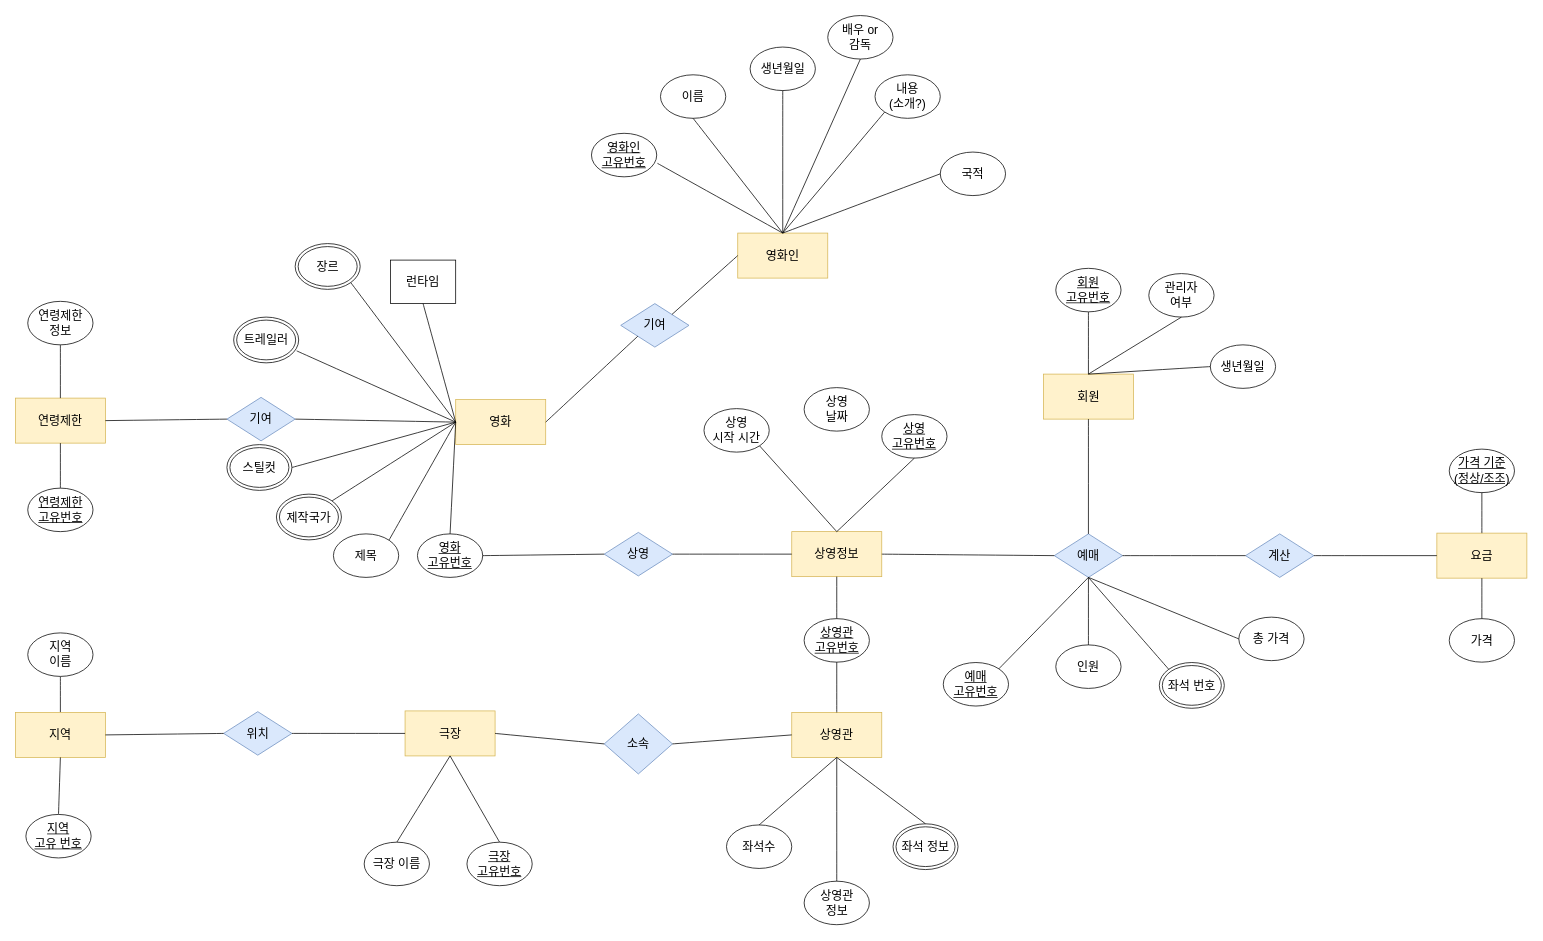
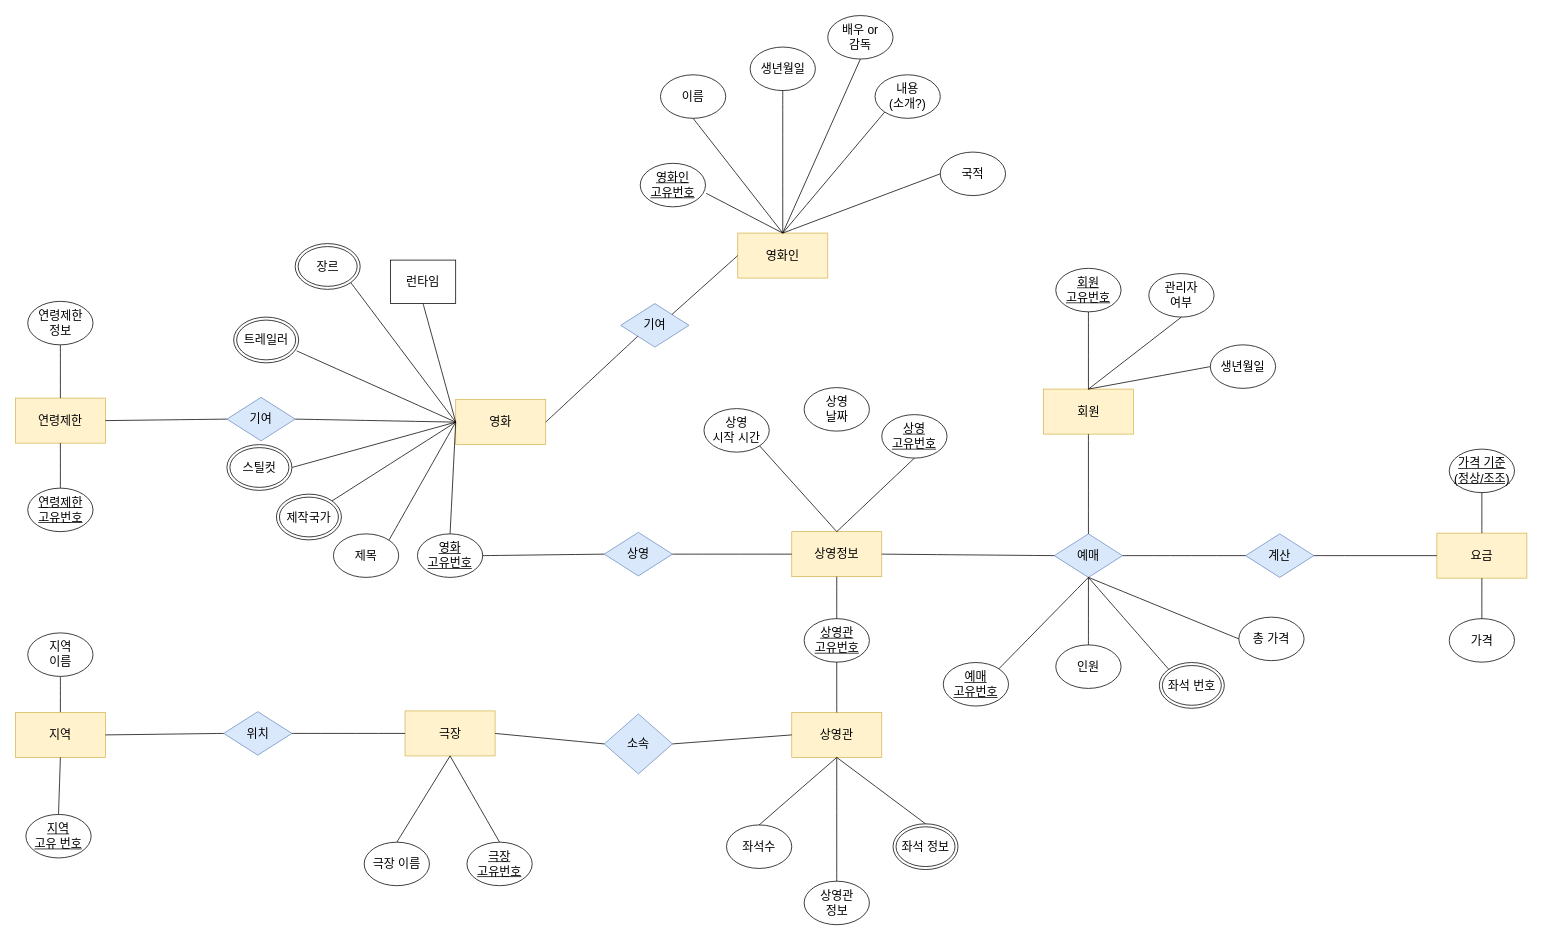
(624, 155) -> (673, 185)
(1088, 396) -> (1088, 411)
